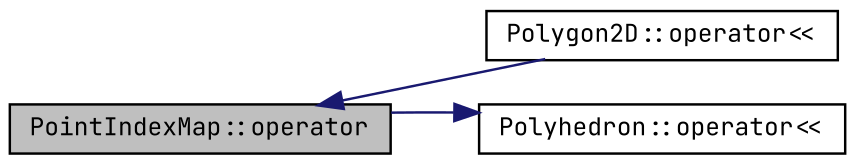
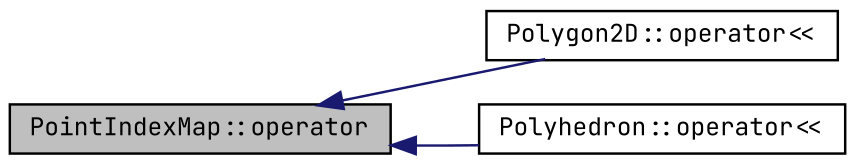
(422, 112) -> (447, 146)
